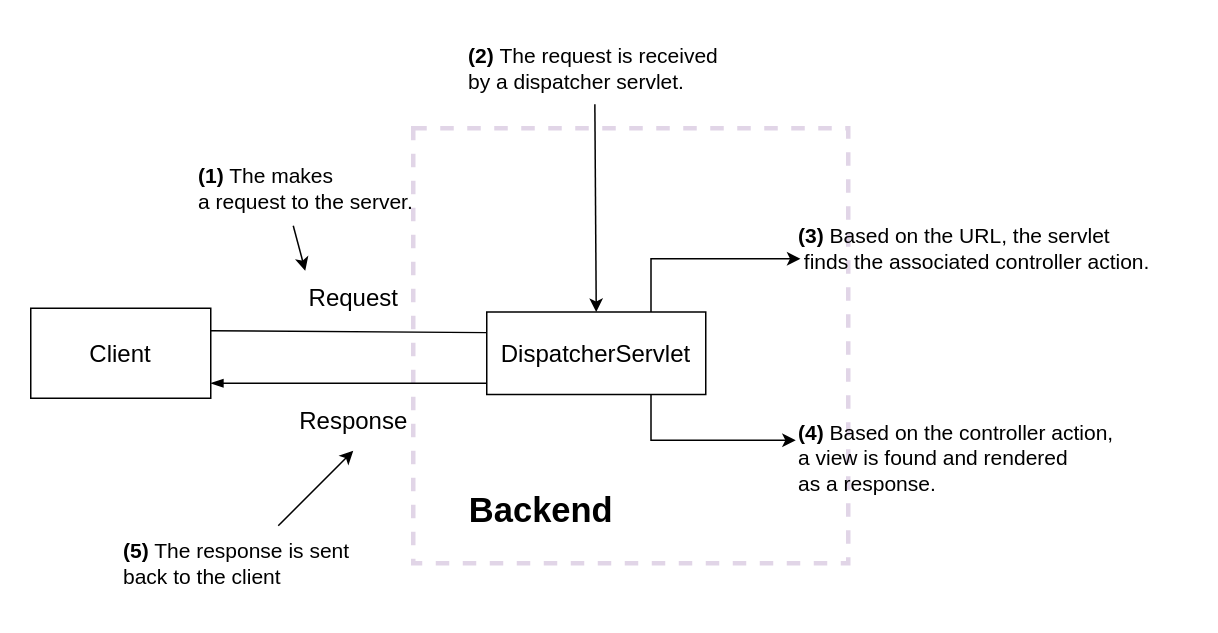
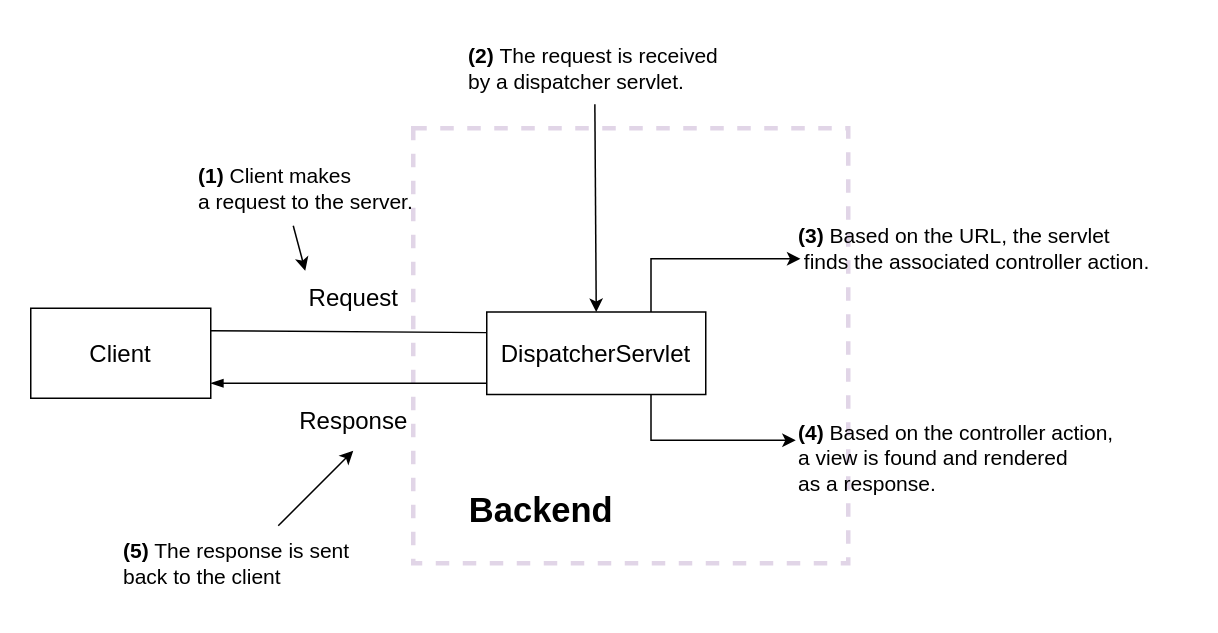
(329, 188) -> (329, 188)
